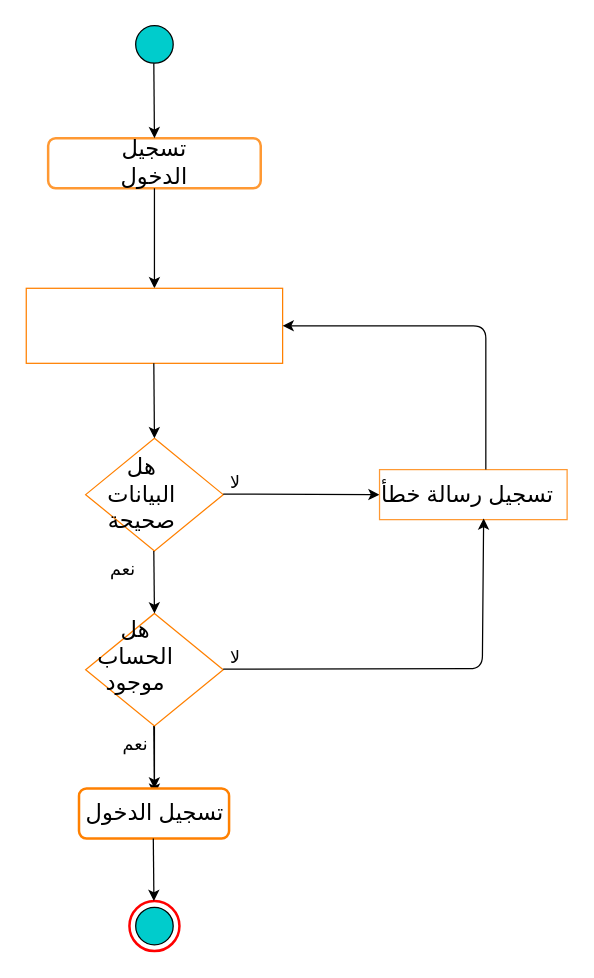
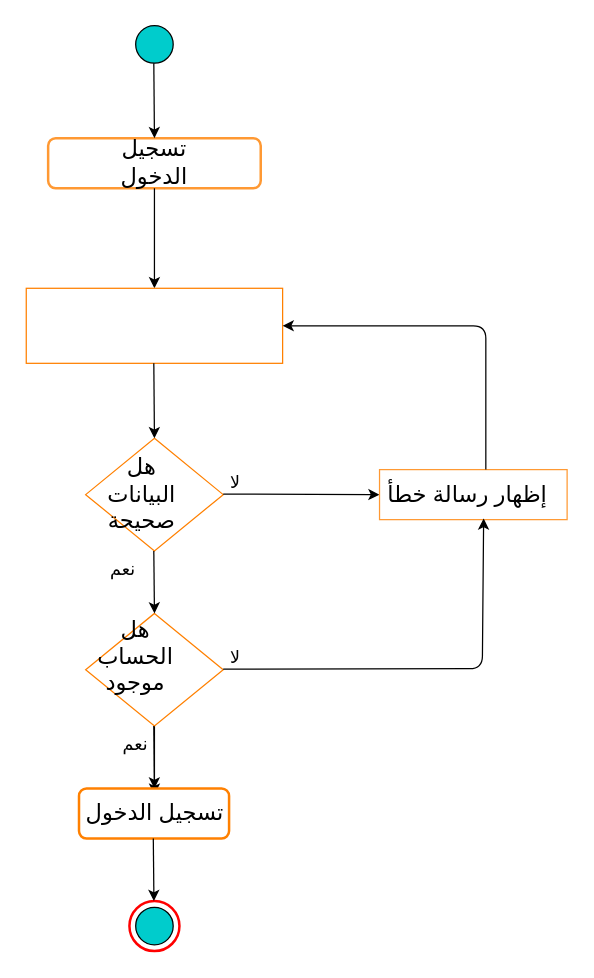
(468, 494) -> (468, 494)
